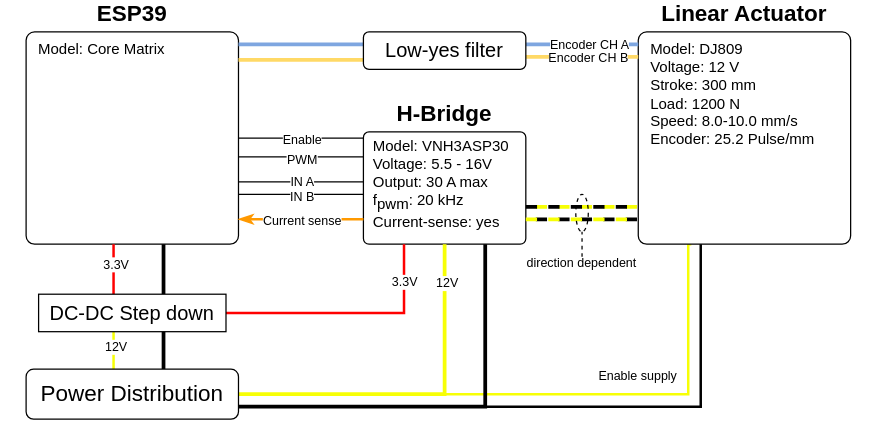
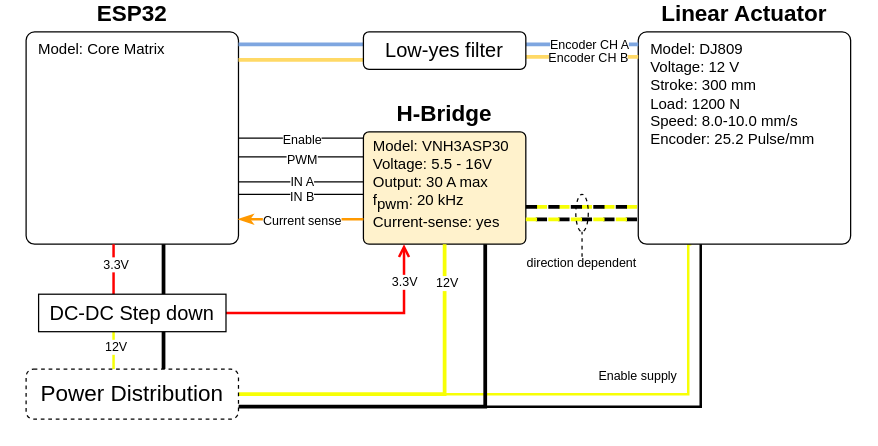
(132, 16) -> (132, 16)
(444, 188) -> (444, 188)
(404, 251) -> (404, 253)
(132, 394) -> (132, 394)
